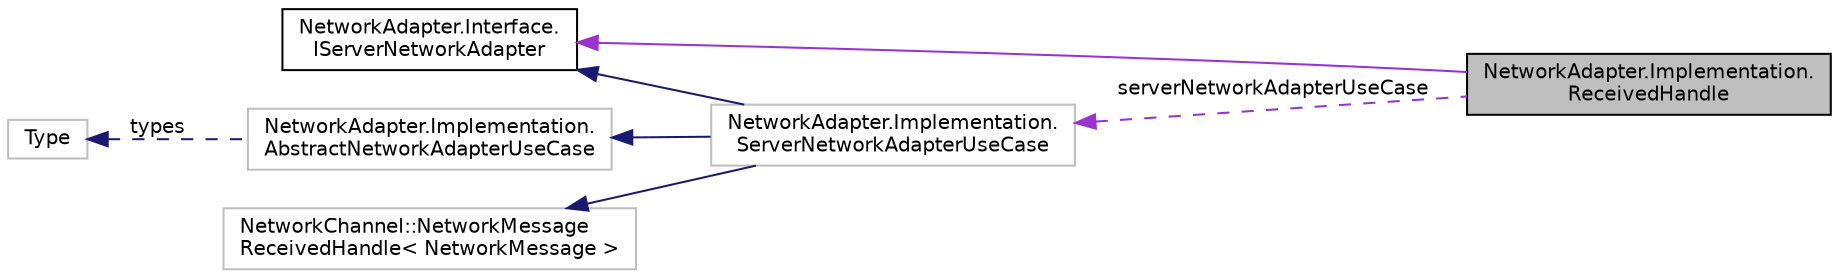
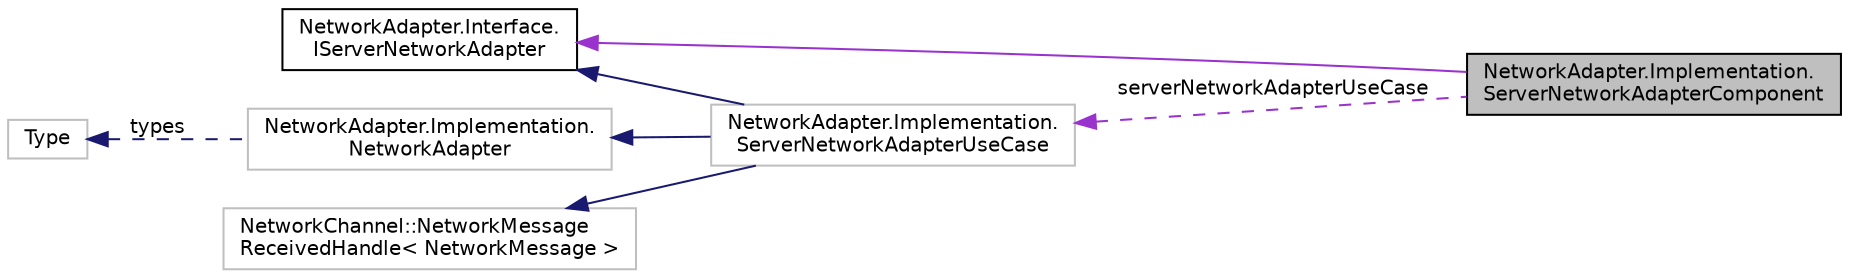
(1649, 84) -> (1654, 84)
(430, 139) -> (430, 139)
